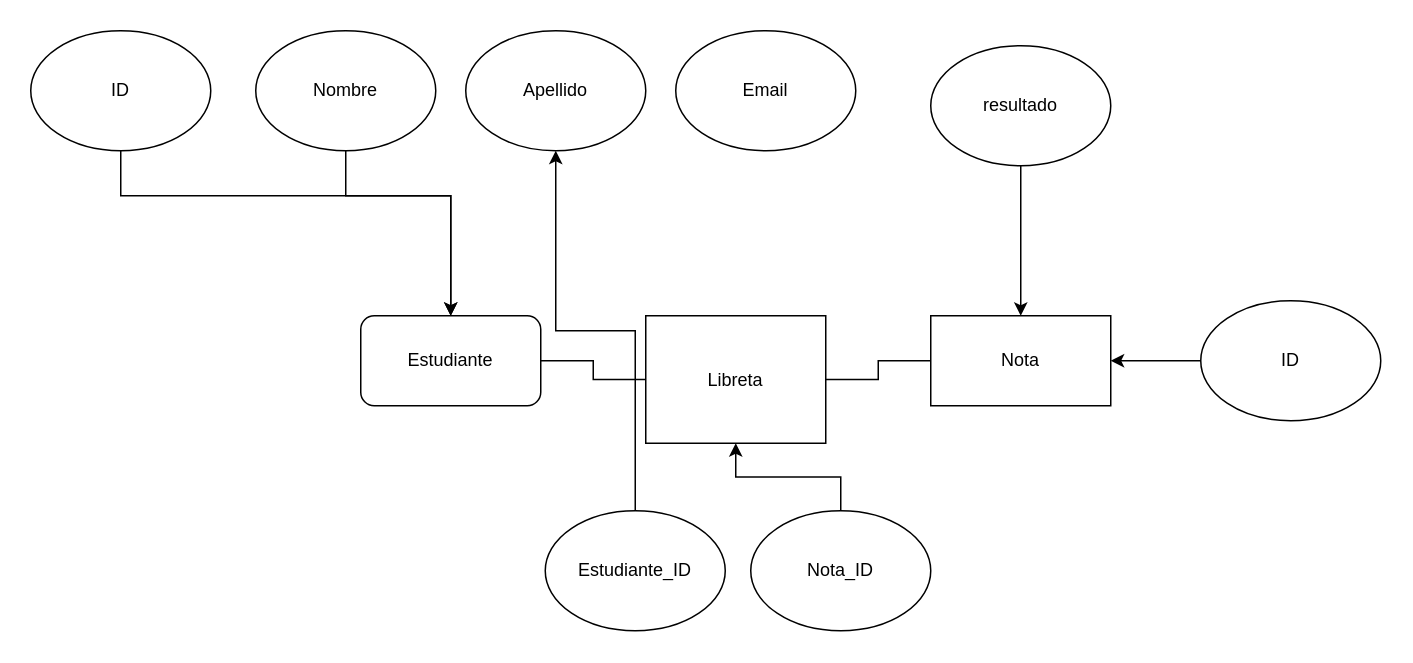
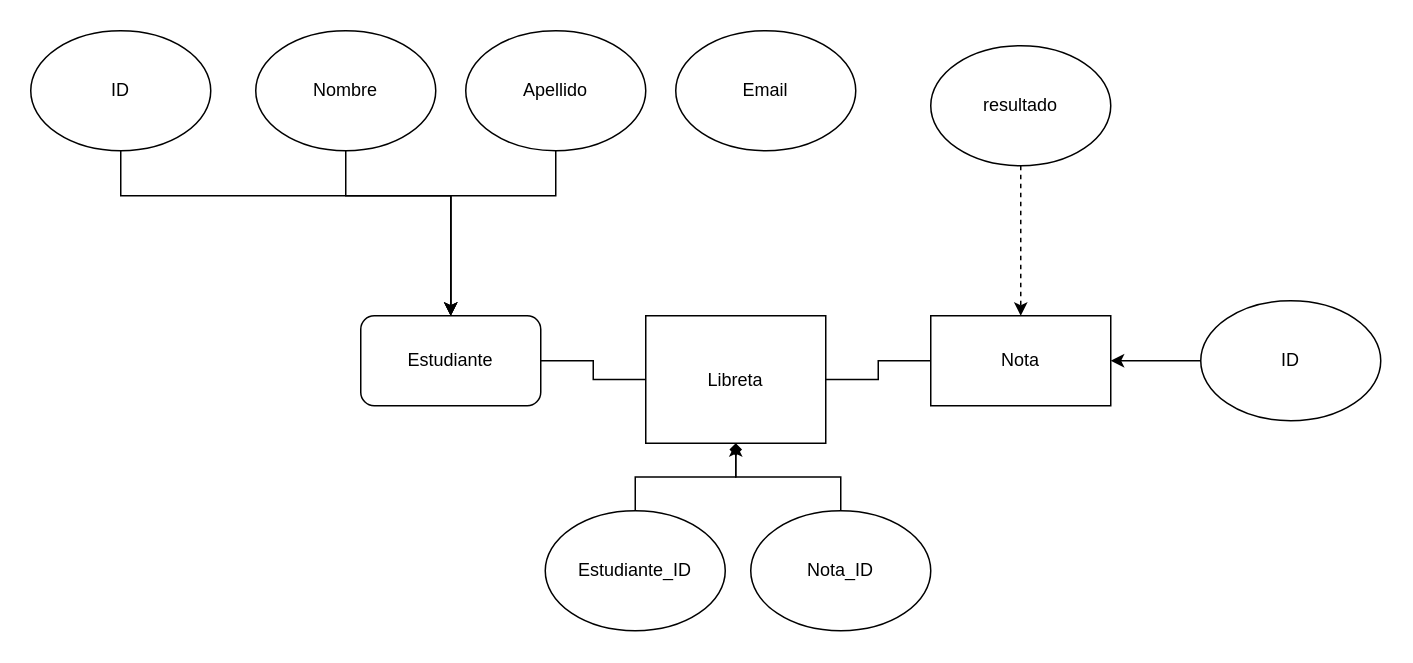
none -> (503, 196)
(1021, 235) -> (1021, 235)
(603, 331) -> (682, 477)
(738, 477) -> (738, 477)
